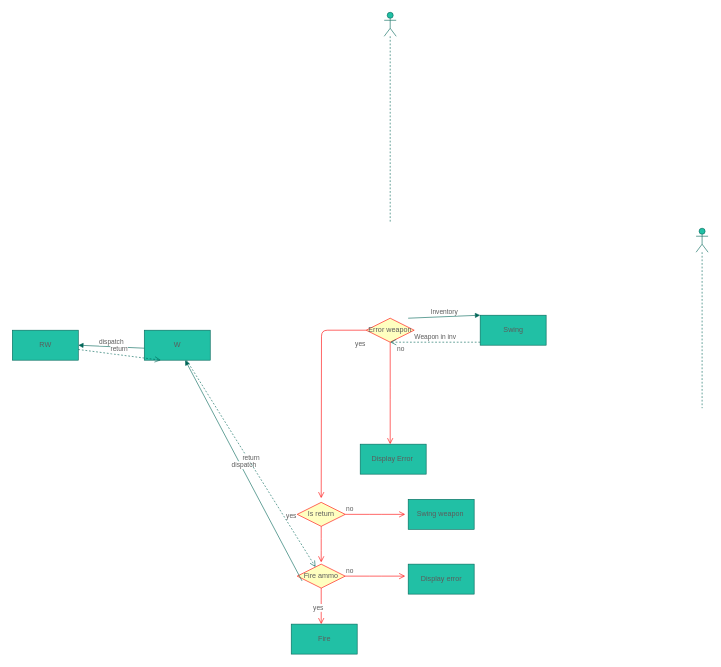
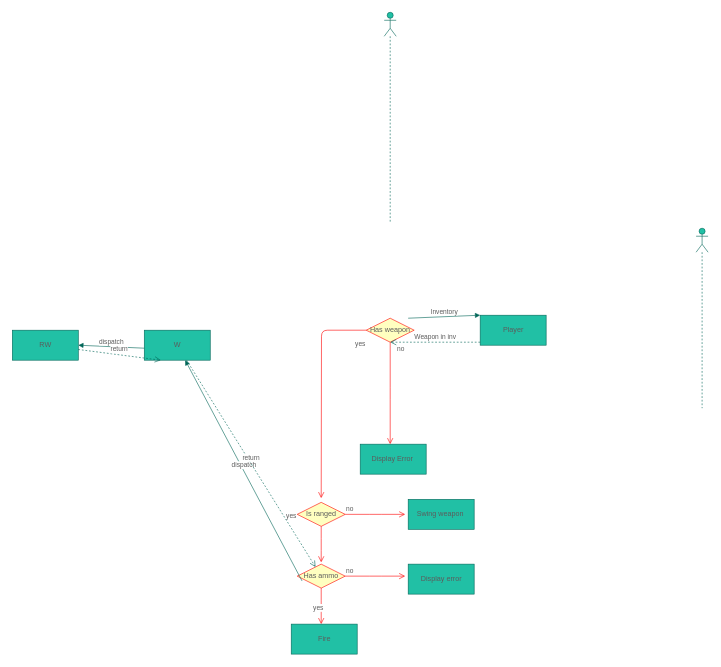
(390, 330) -> (390, 330)
(514, 330) -> (514, 330)
(321, 515) -> (321, 515)
(321, 576) -> (321, 576)
